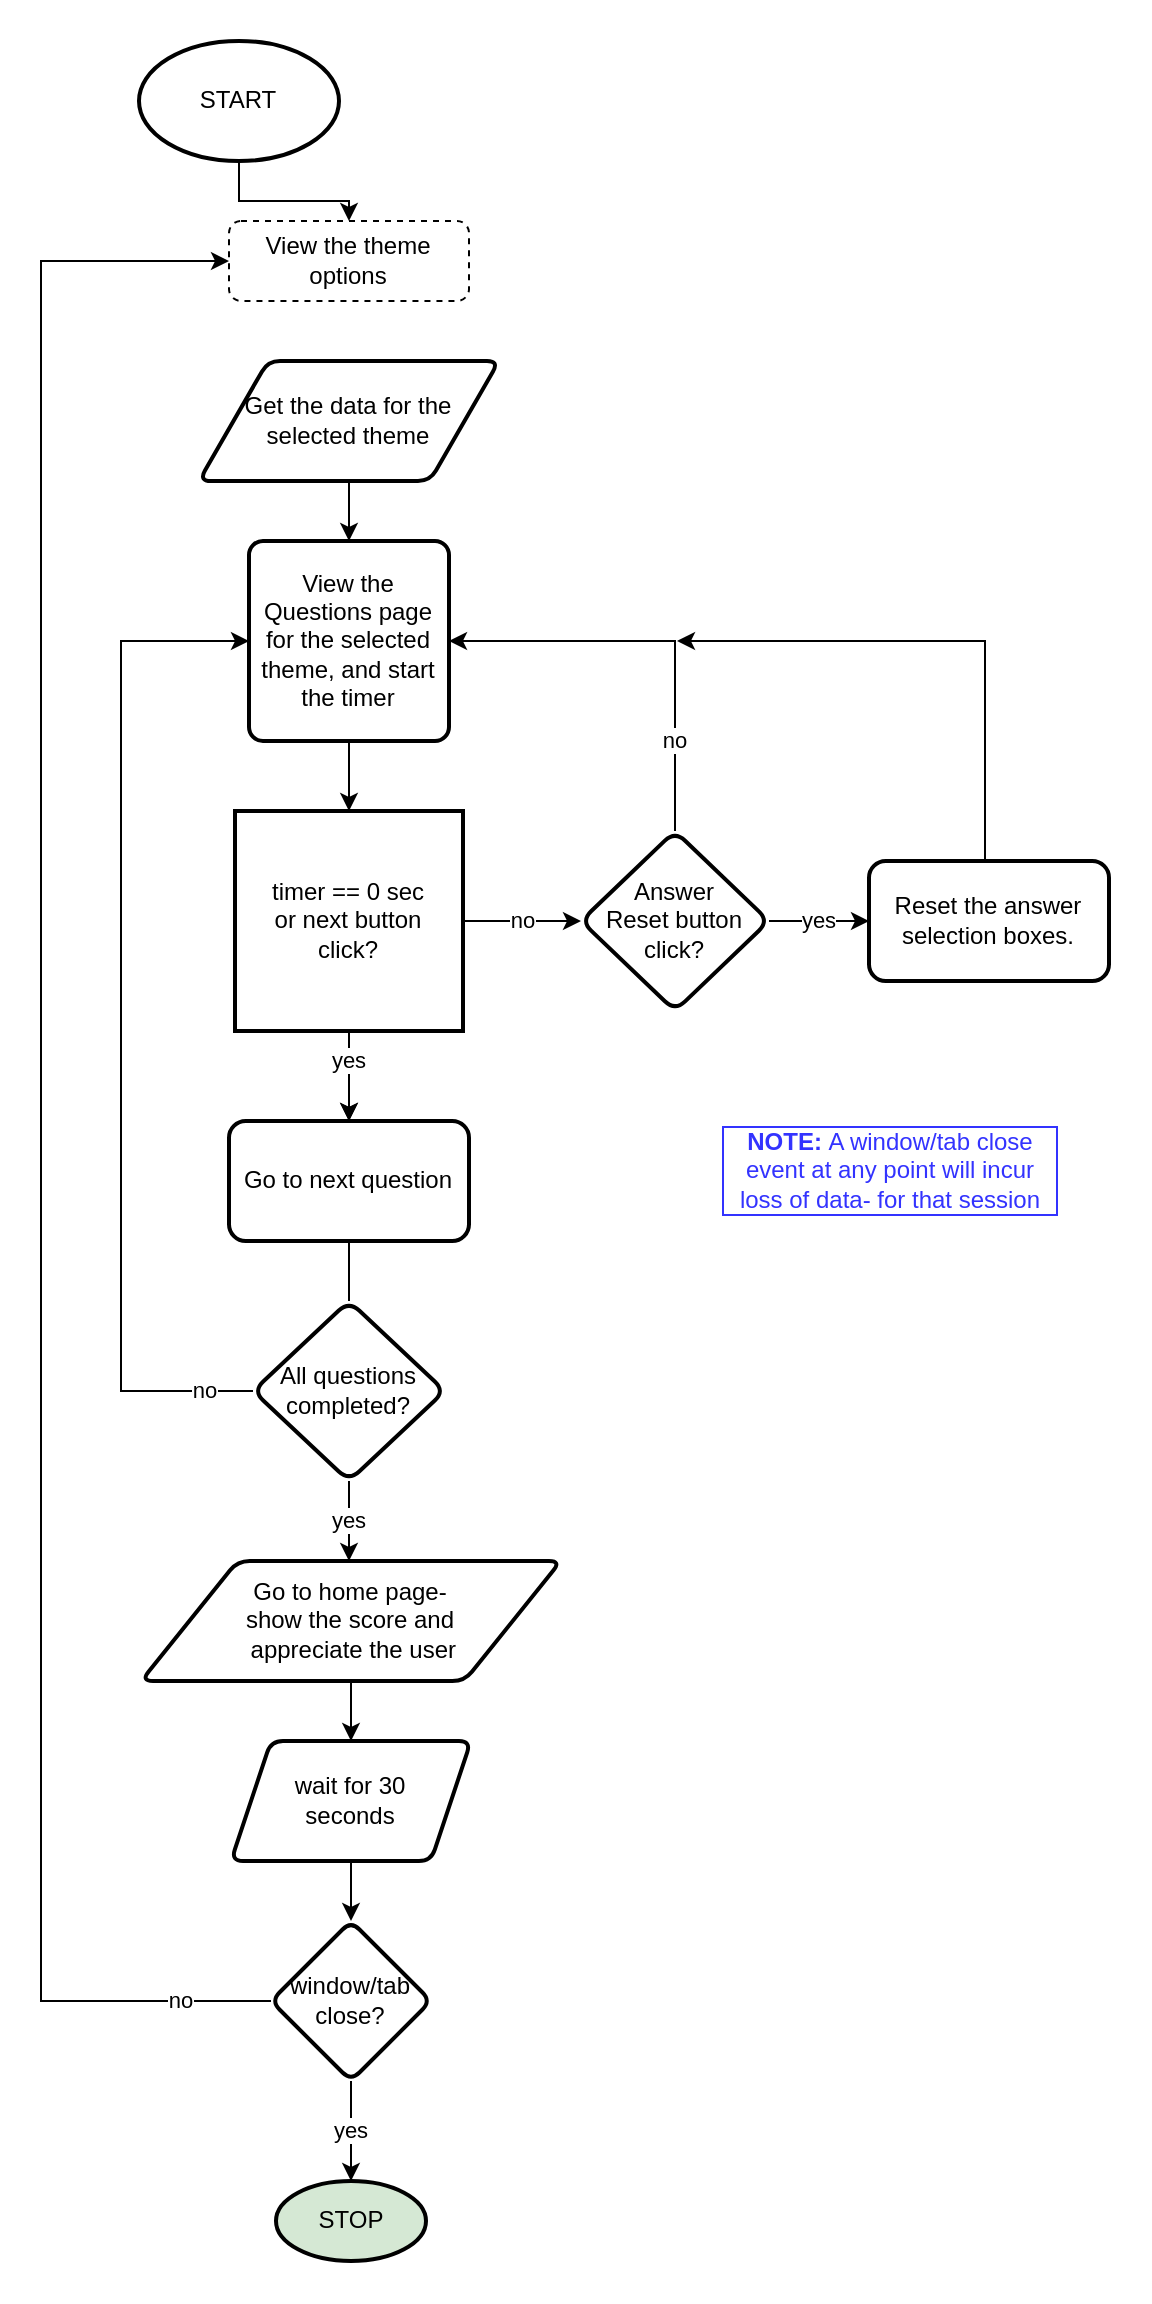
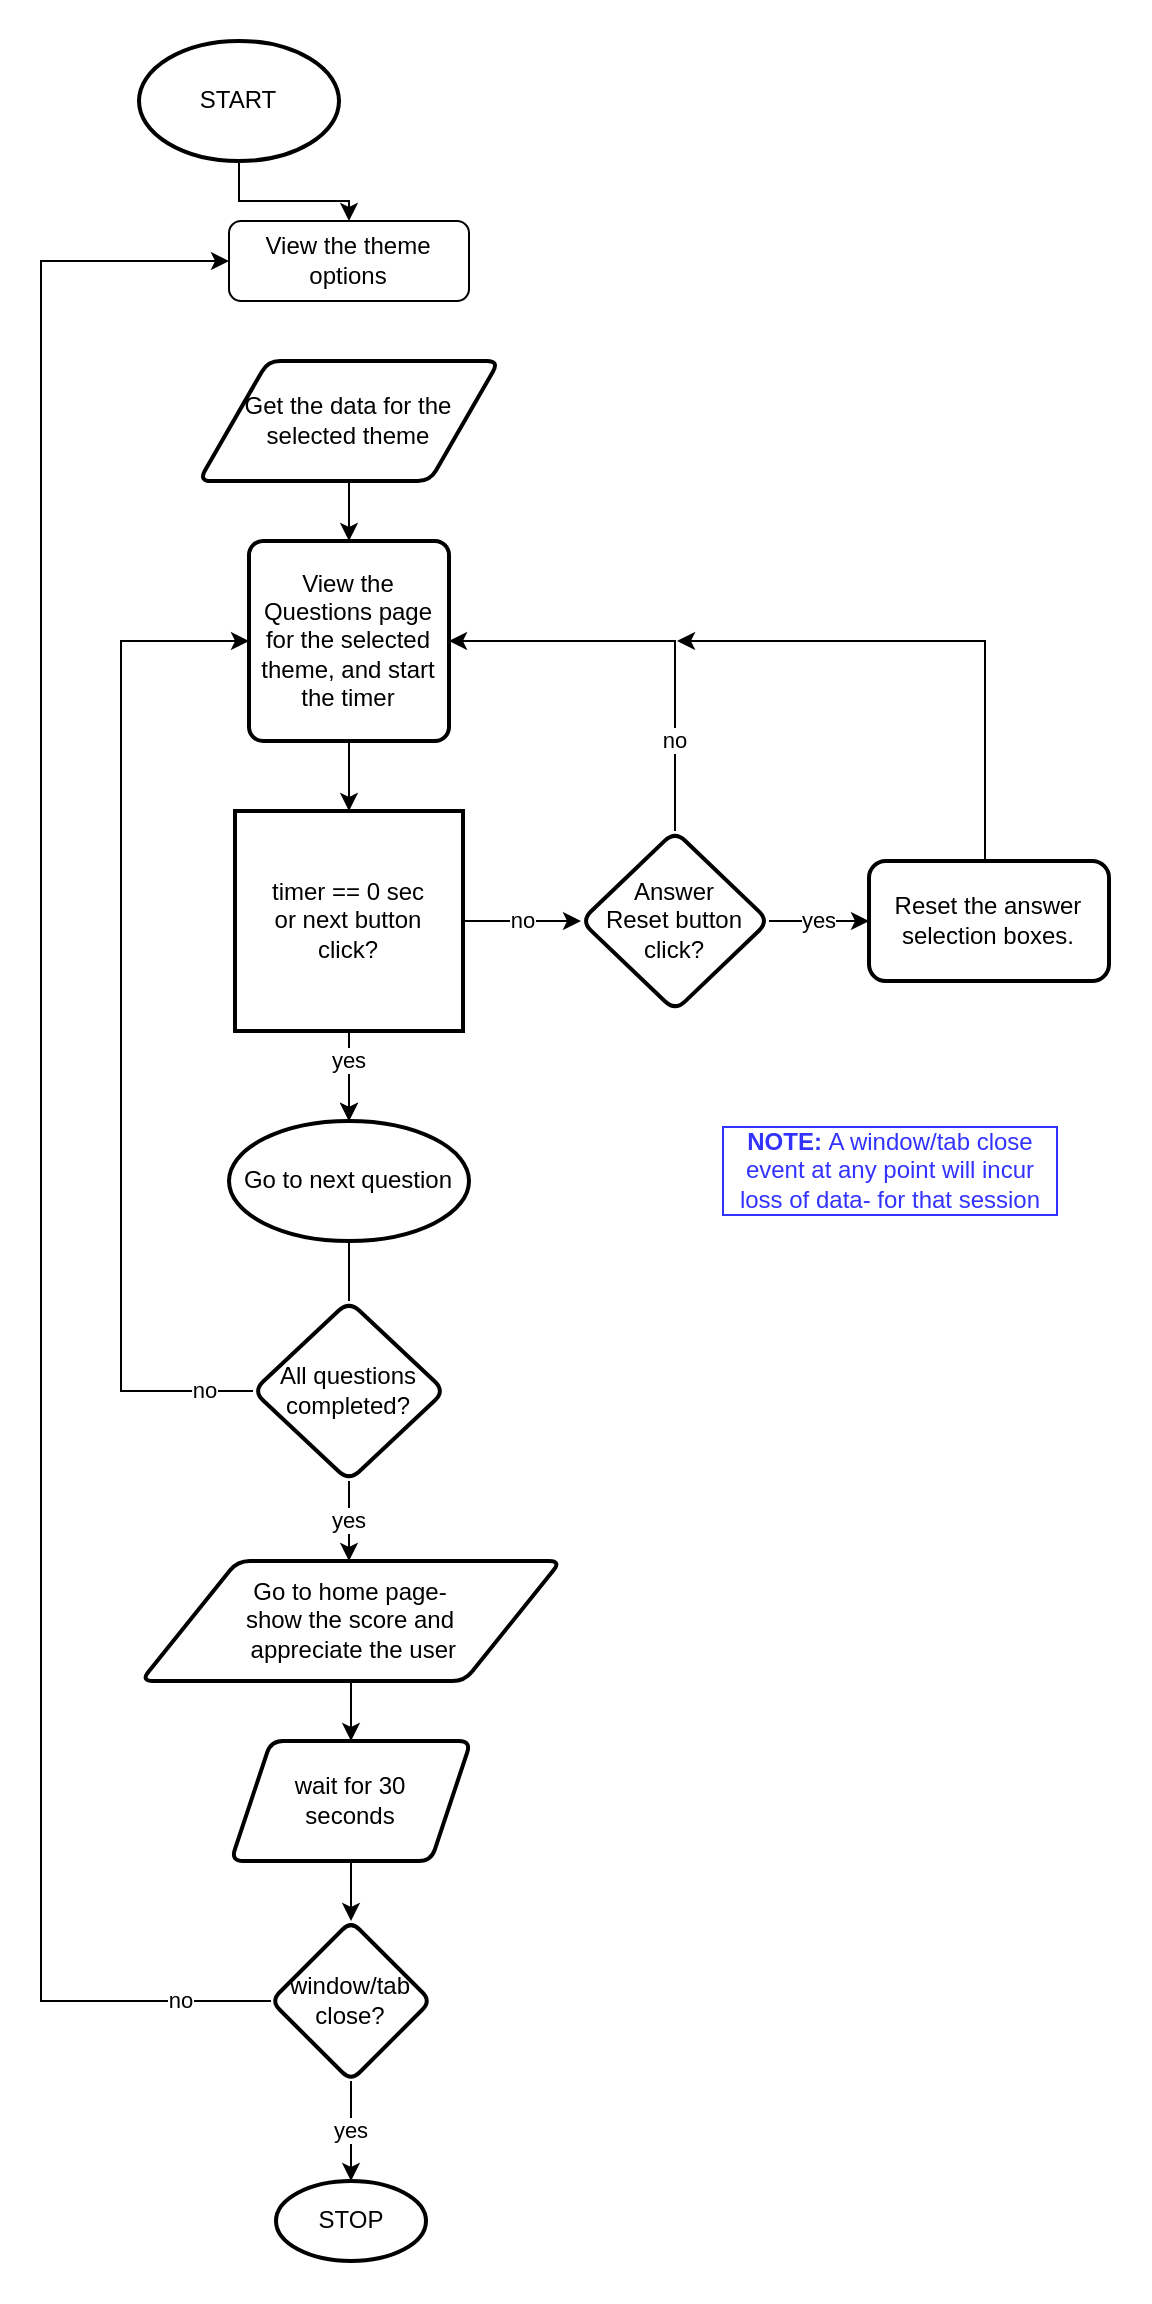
(349, 261) -> (349, 261)
(349, 1181) -> (349, 1181)
(351, 2221) -> (351, 2221)
